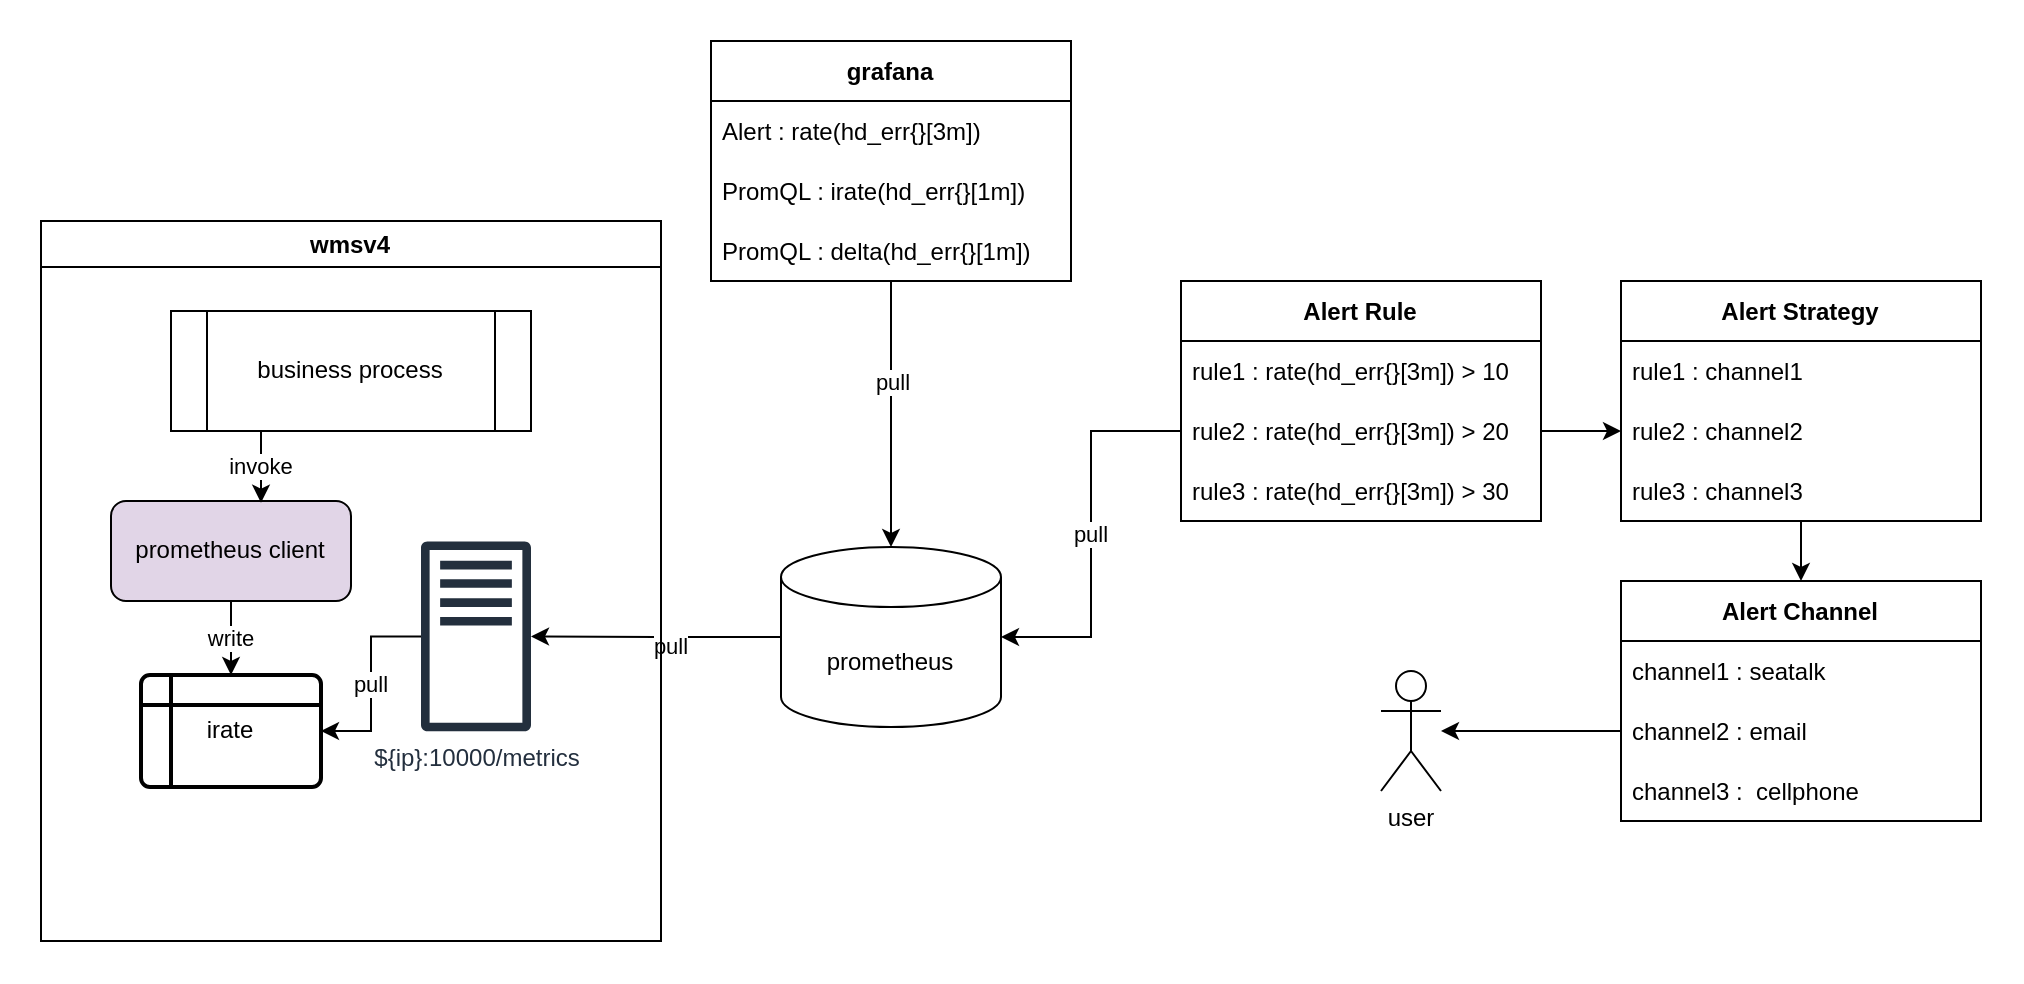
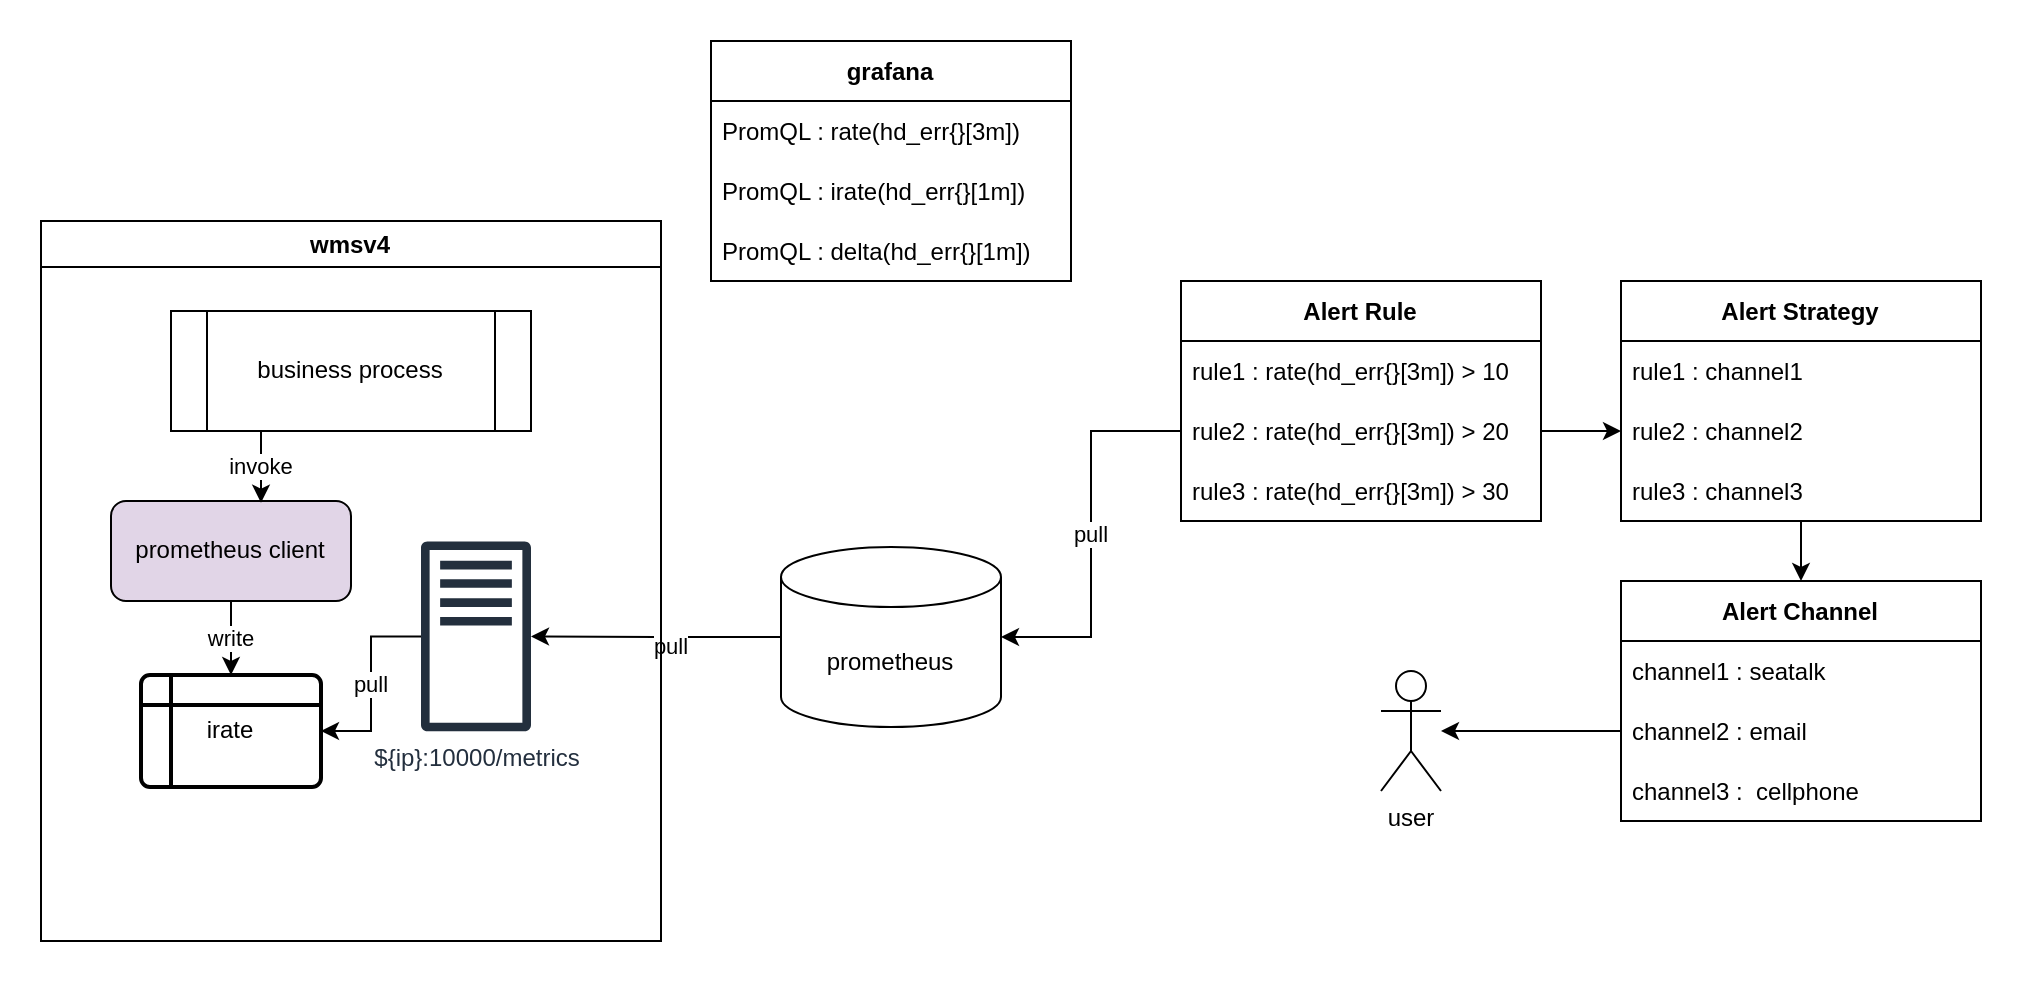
(884, 132) -> (894, 132)
(891, 409) -> none
